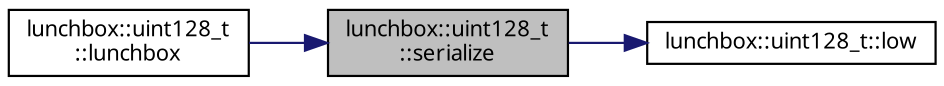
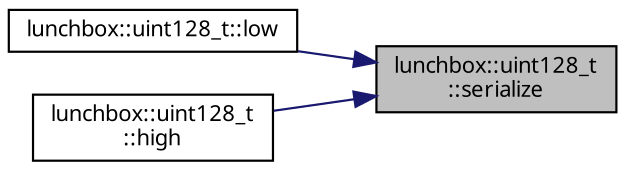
(129, 43) -> (153, 128)
(597, 43) -> (326, 55)
